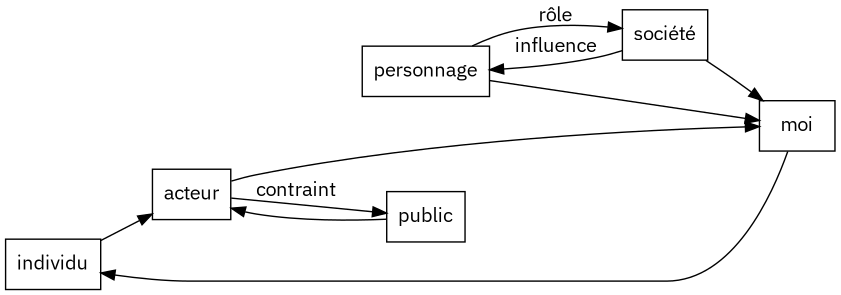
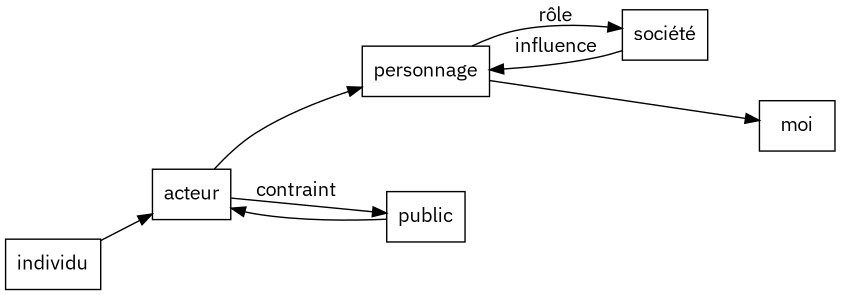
(729, 76) -> none
(487, 143) -> (276, 121)
(485, 281) -> none
